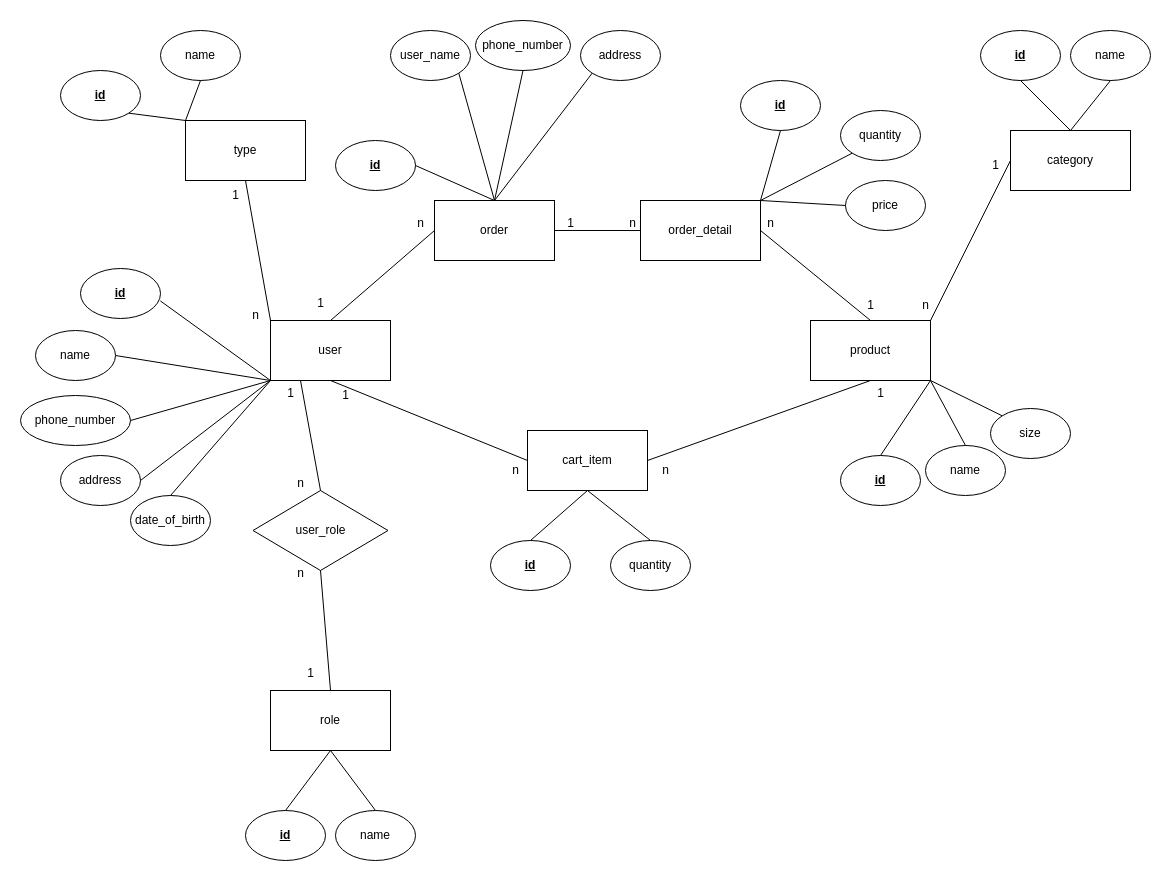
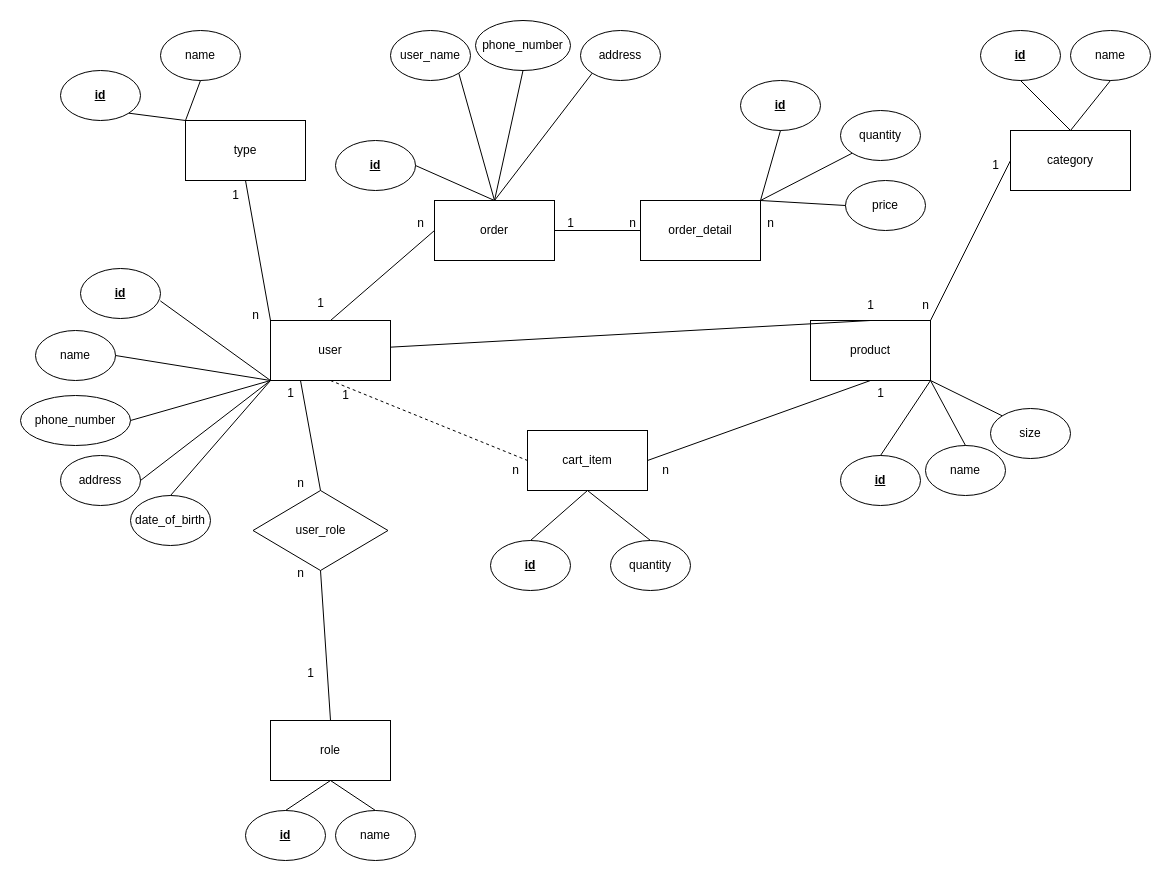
(816, 276) -> (631, 334)
(428, 420) -> (428, 420)
(331, 721) -> (331, 751)
